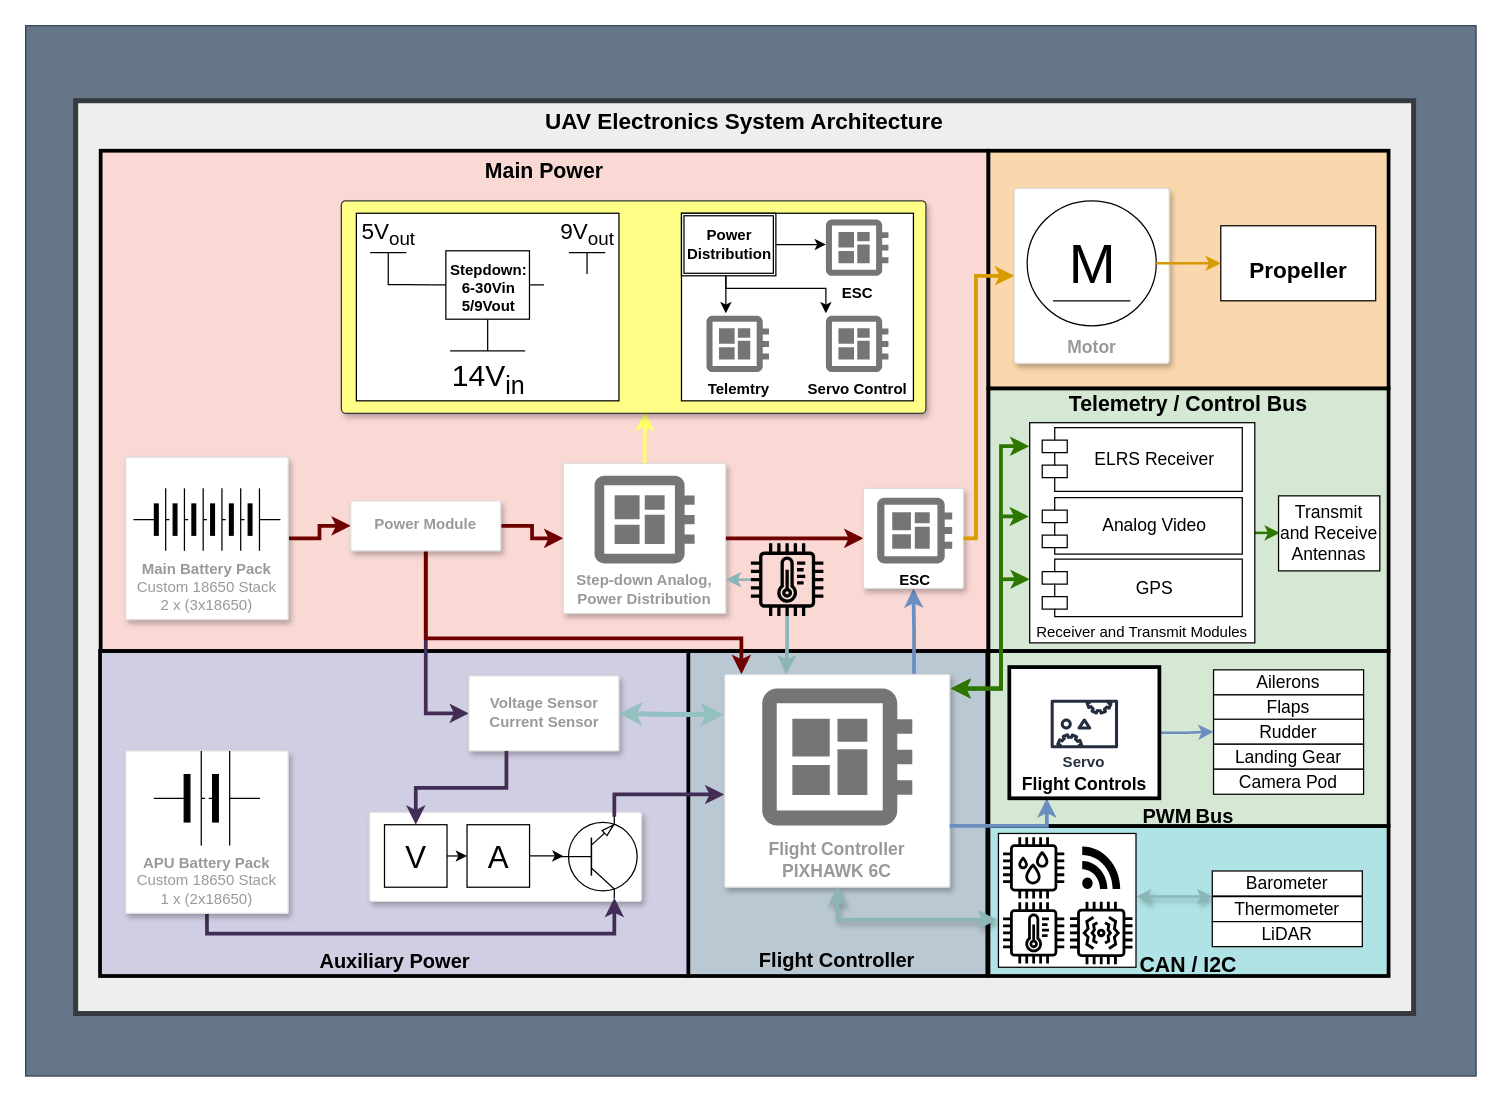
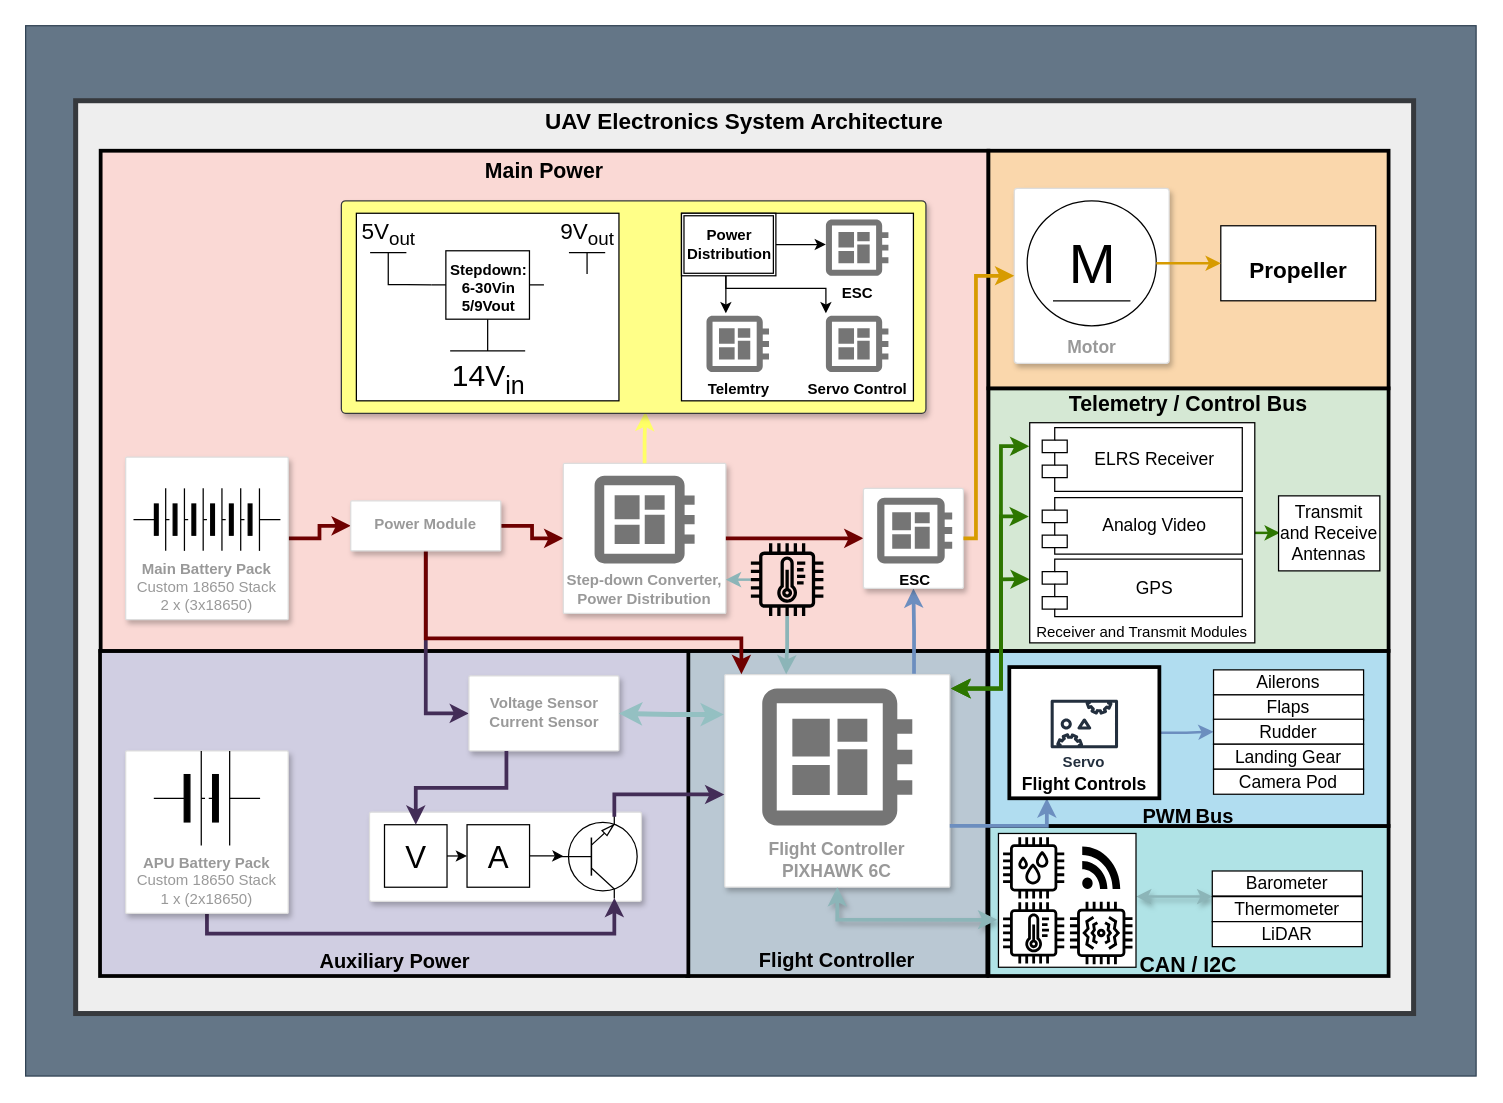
(644, 589) -> (644, 580)
(1188, 738) -> (1188, 738)
